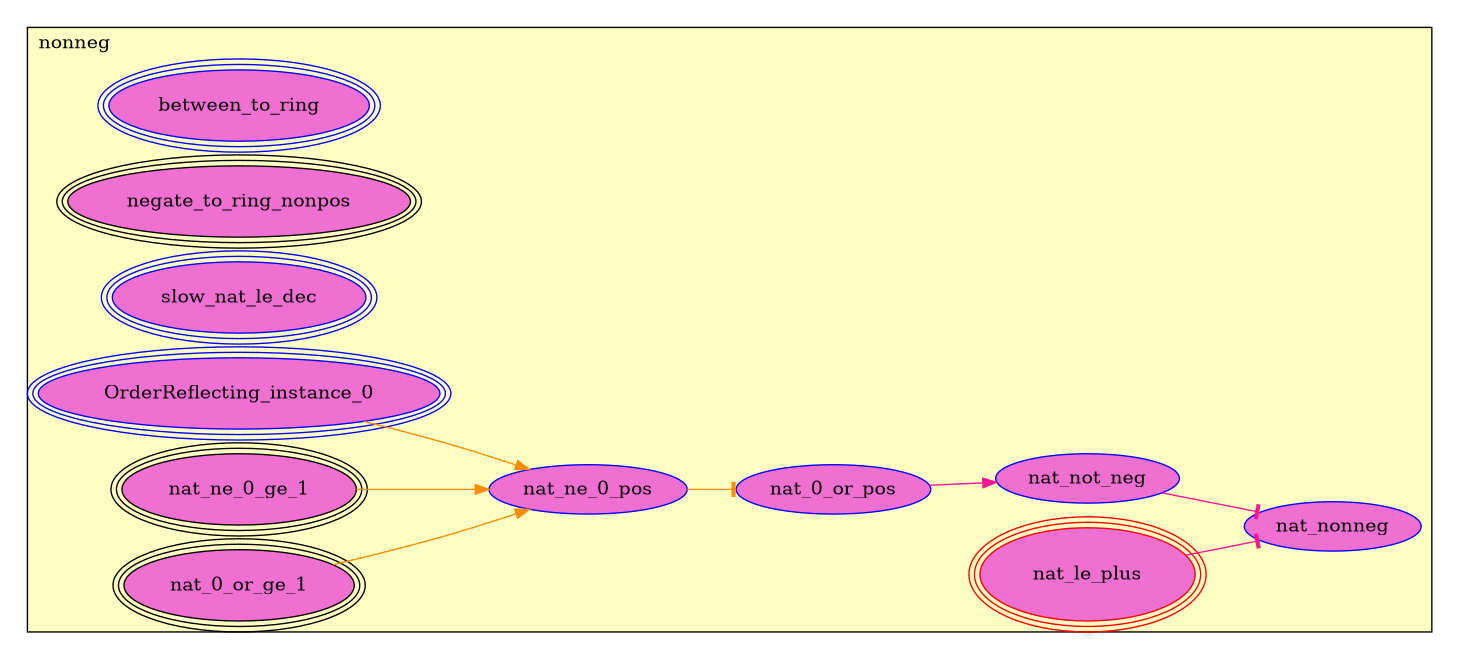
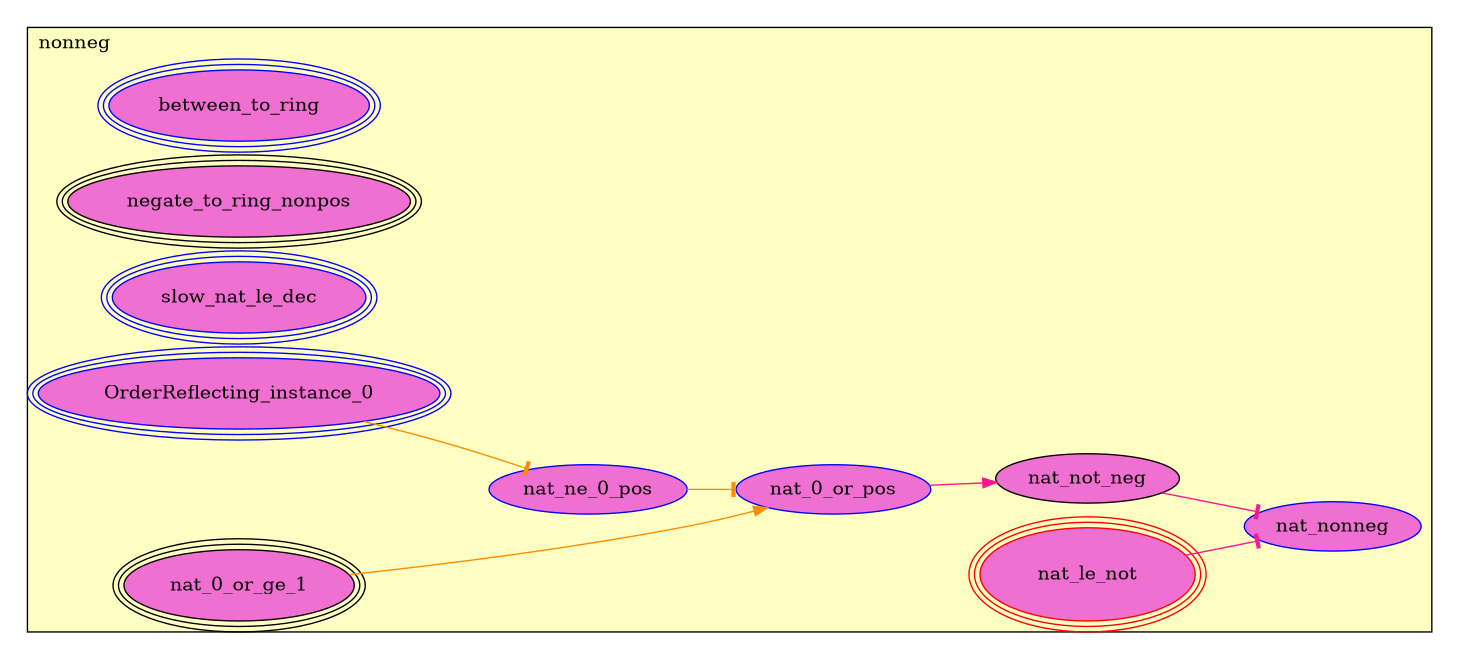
(443, 442) -> (443, 442)
(1088, 478) -> (1088, 478)
(239, 489) -> none
(425, 541) -> (552, 549)
(1088, 574) -> (1088, 574)
